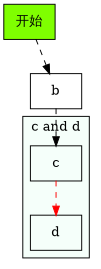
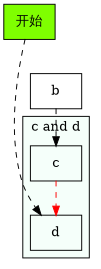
(41, 52) -> (14, 125)
